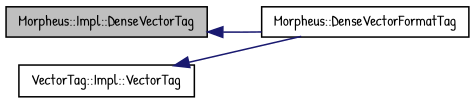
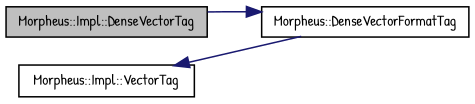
(242, 32) -> (227, 12)
(107, 81) -> (107, 81)
